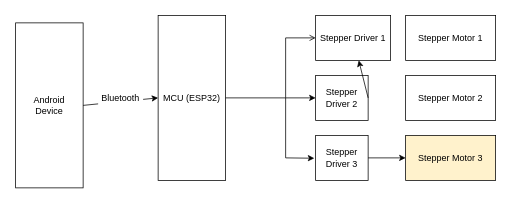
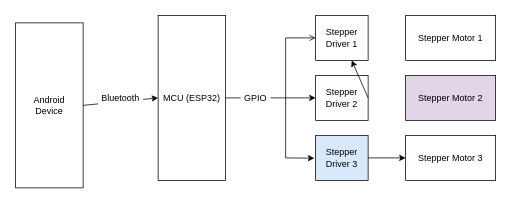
(353, 38) -> (342, 38)
none -> (255, 98)
(450, 98) -> (450, 98)
(342, 158) -> (342, 158)
(450, 158) -> (450, 158)
